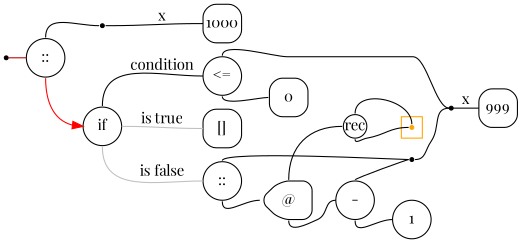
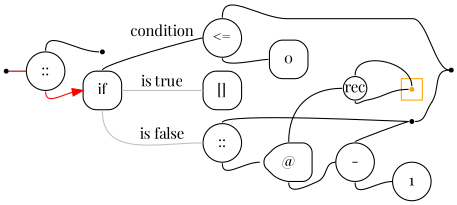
(222, 24) -> none
(498, 108) -> none
(102, 126) -> (102, 90)
